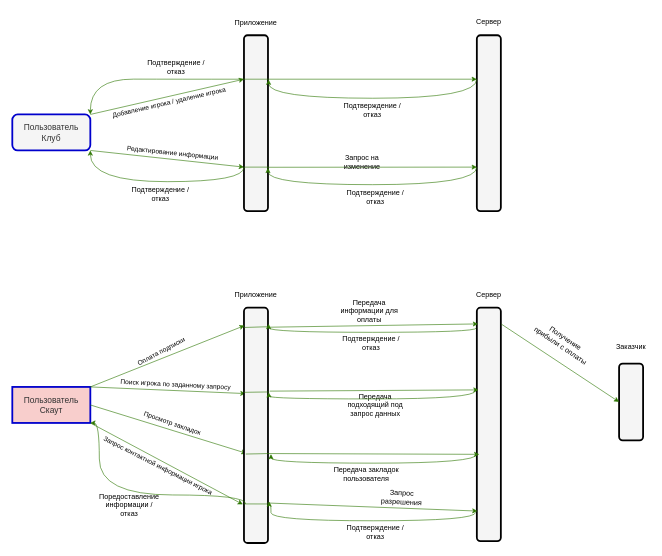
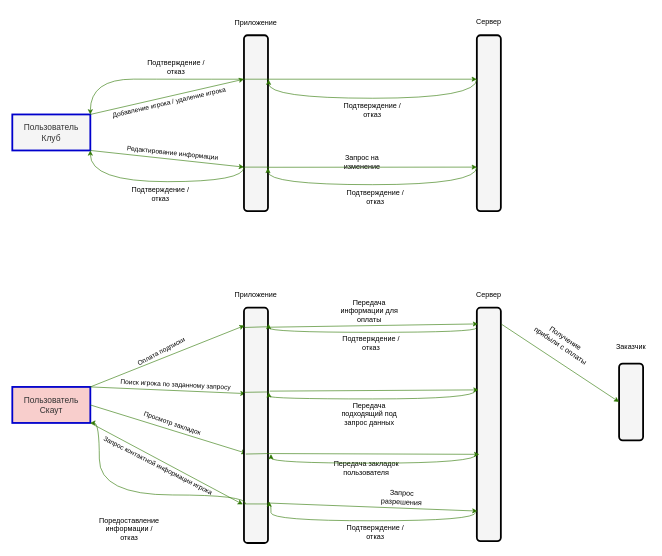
(51, 132) -> (51, 132)
(375, 405) -> (369, 414)
(366, 474) -> (366, 468)
(129, 505) -> (129, 529)
